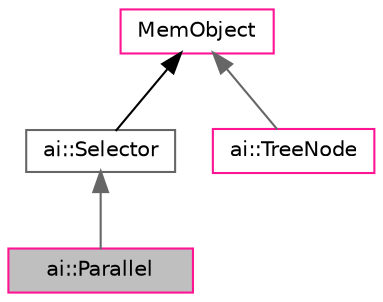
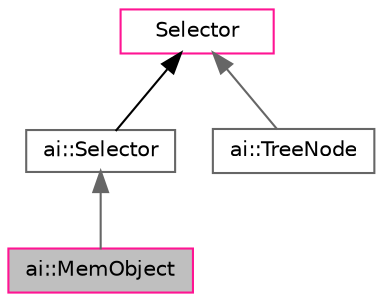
(197, 31) -> (197, 31)
(294, 151) -> (294, 151)
(101, 271) -> (101, 271)
